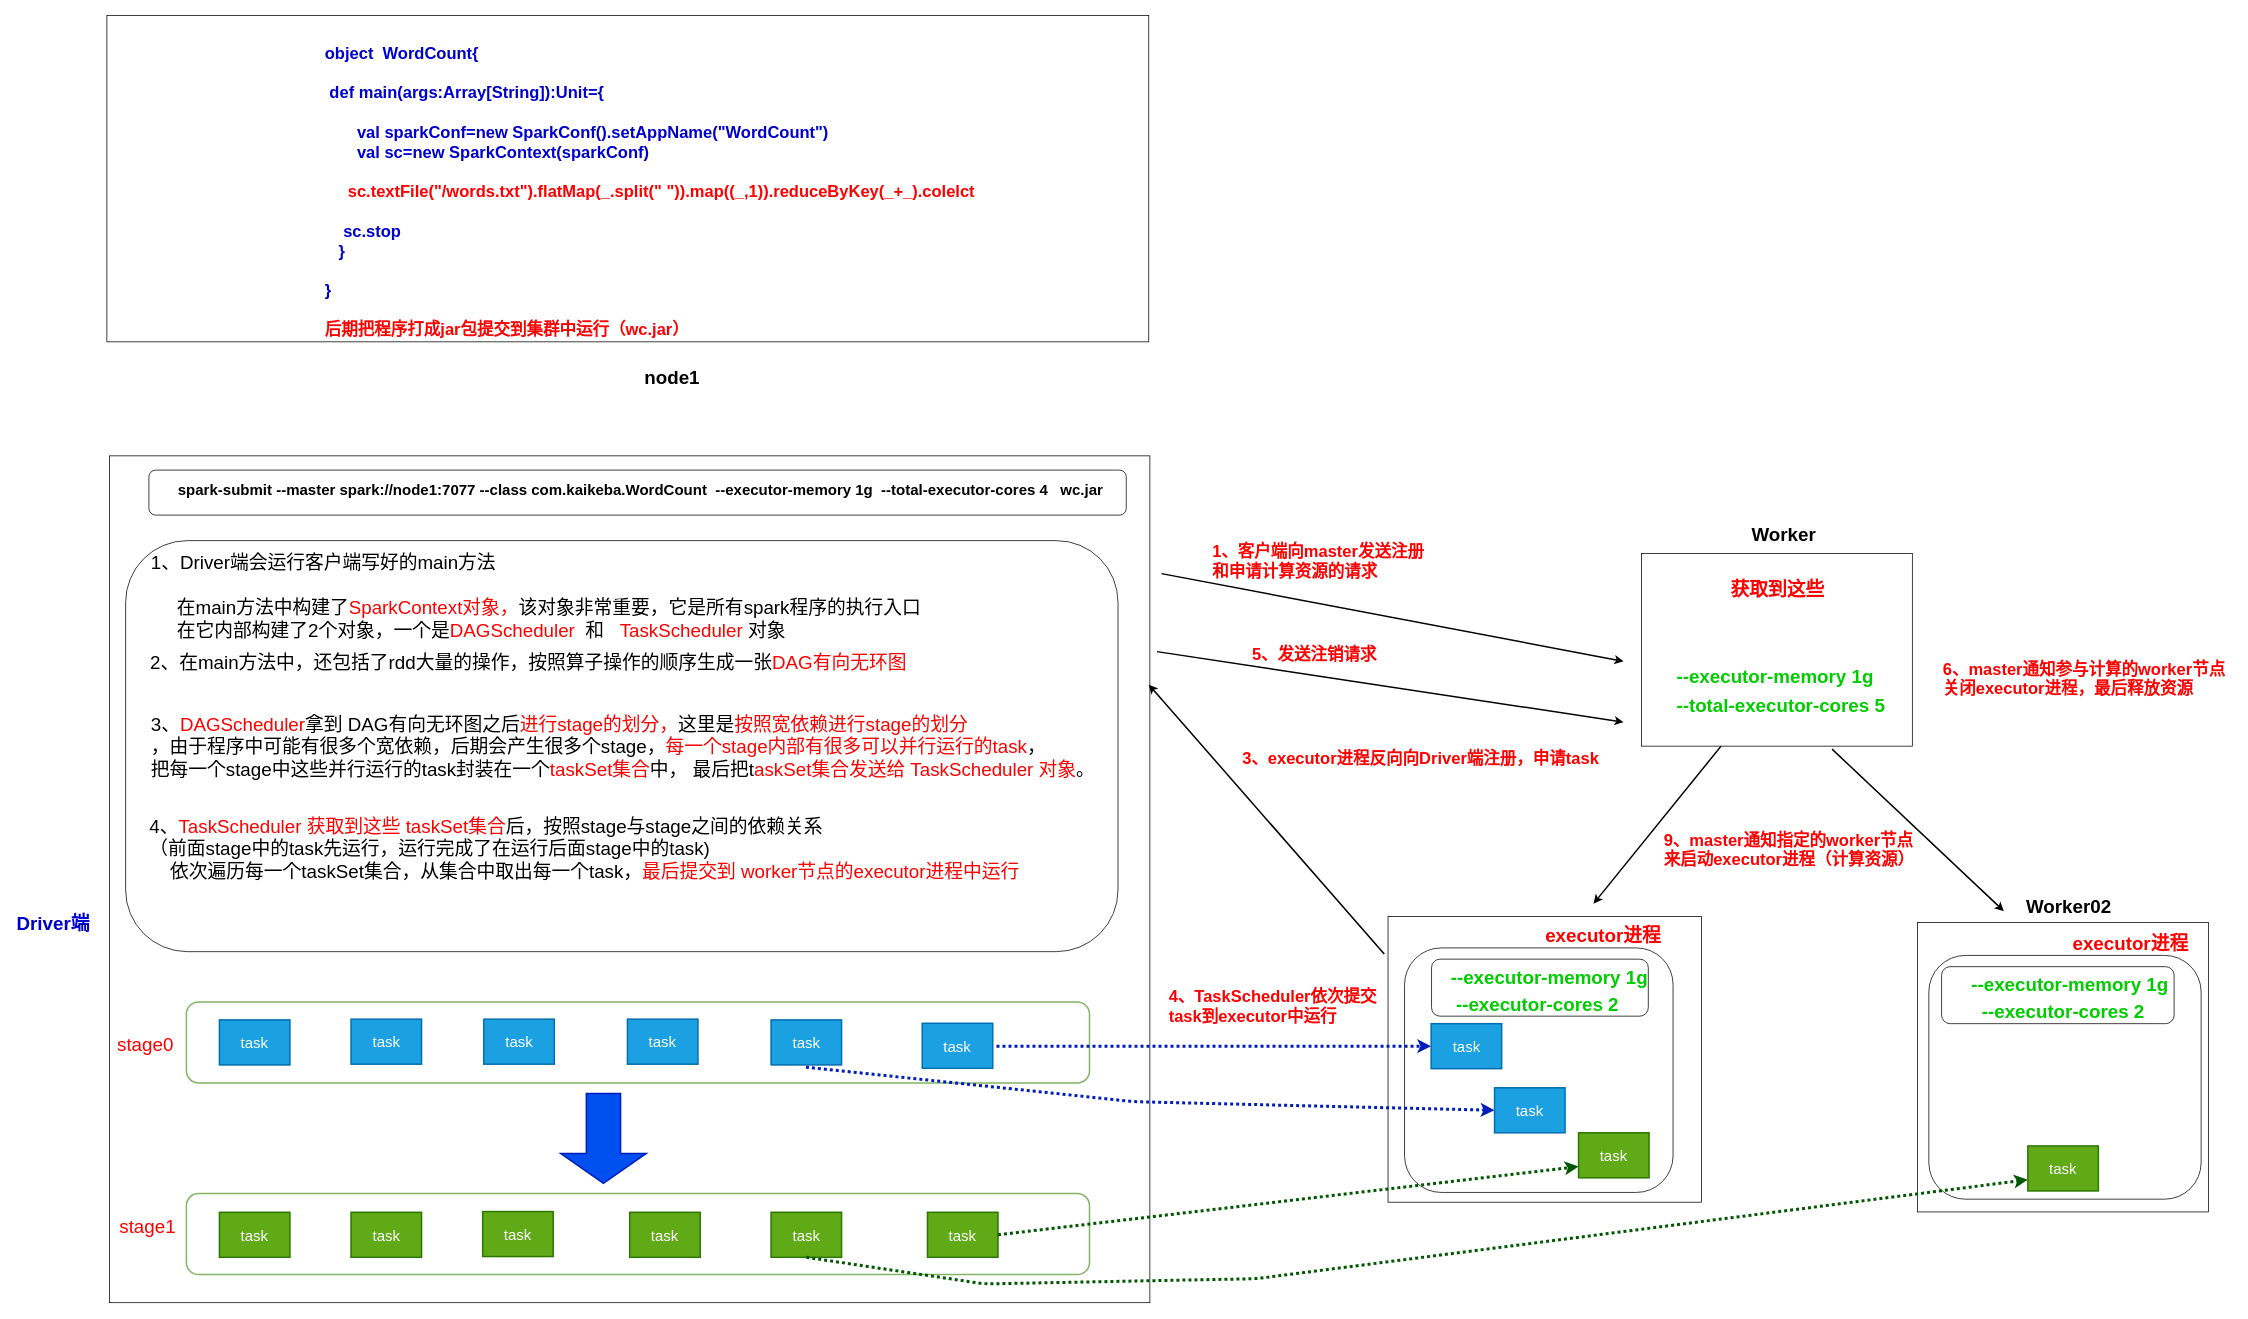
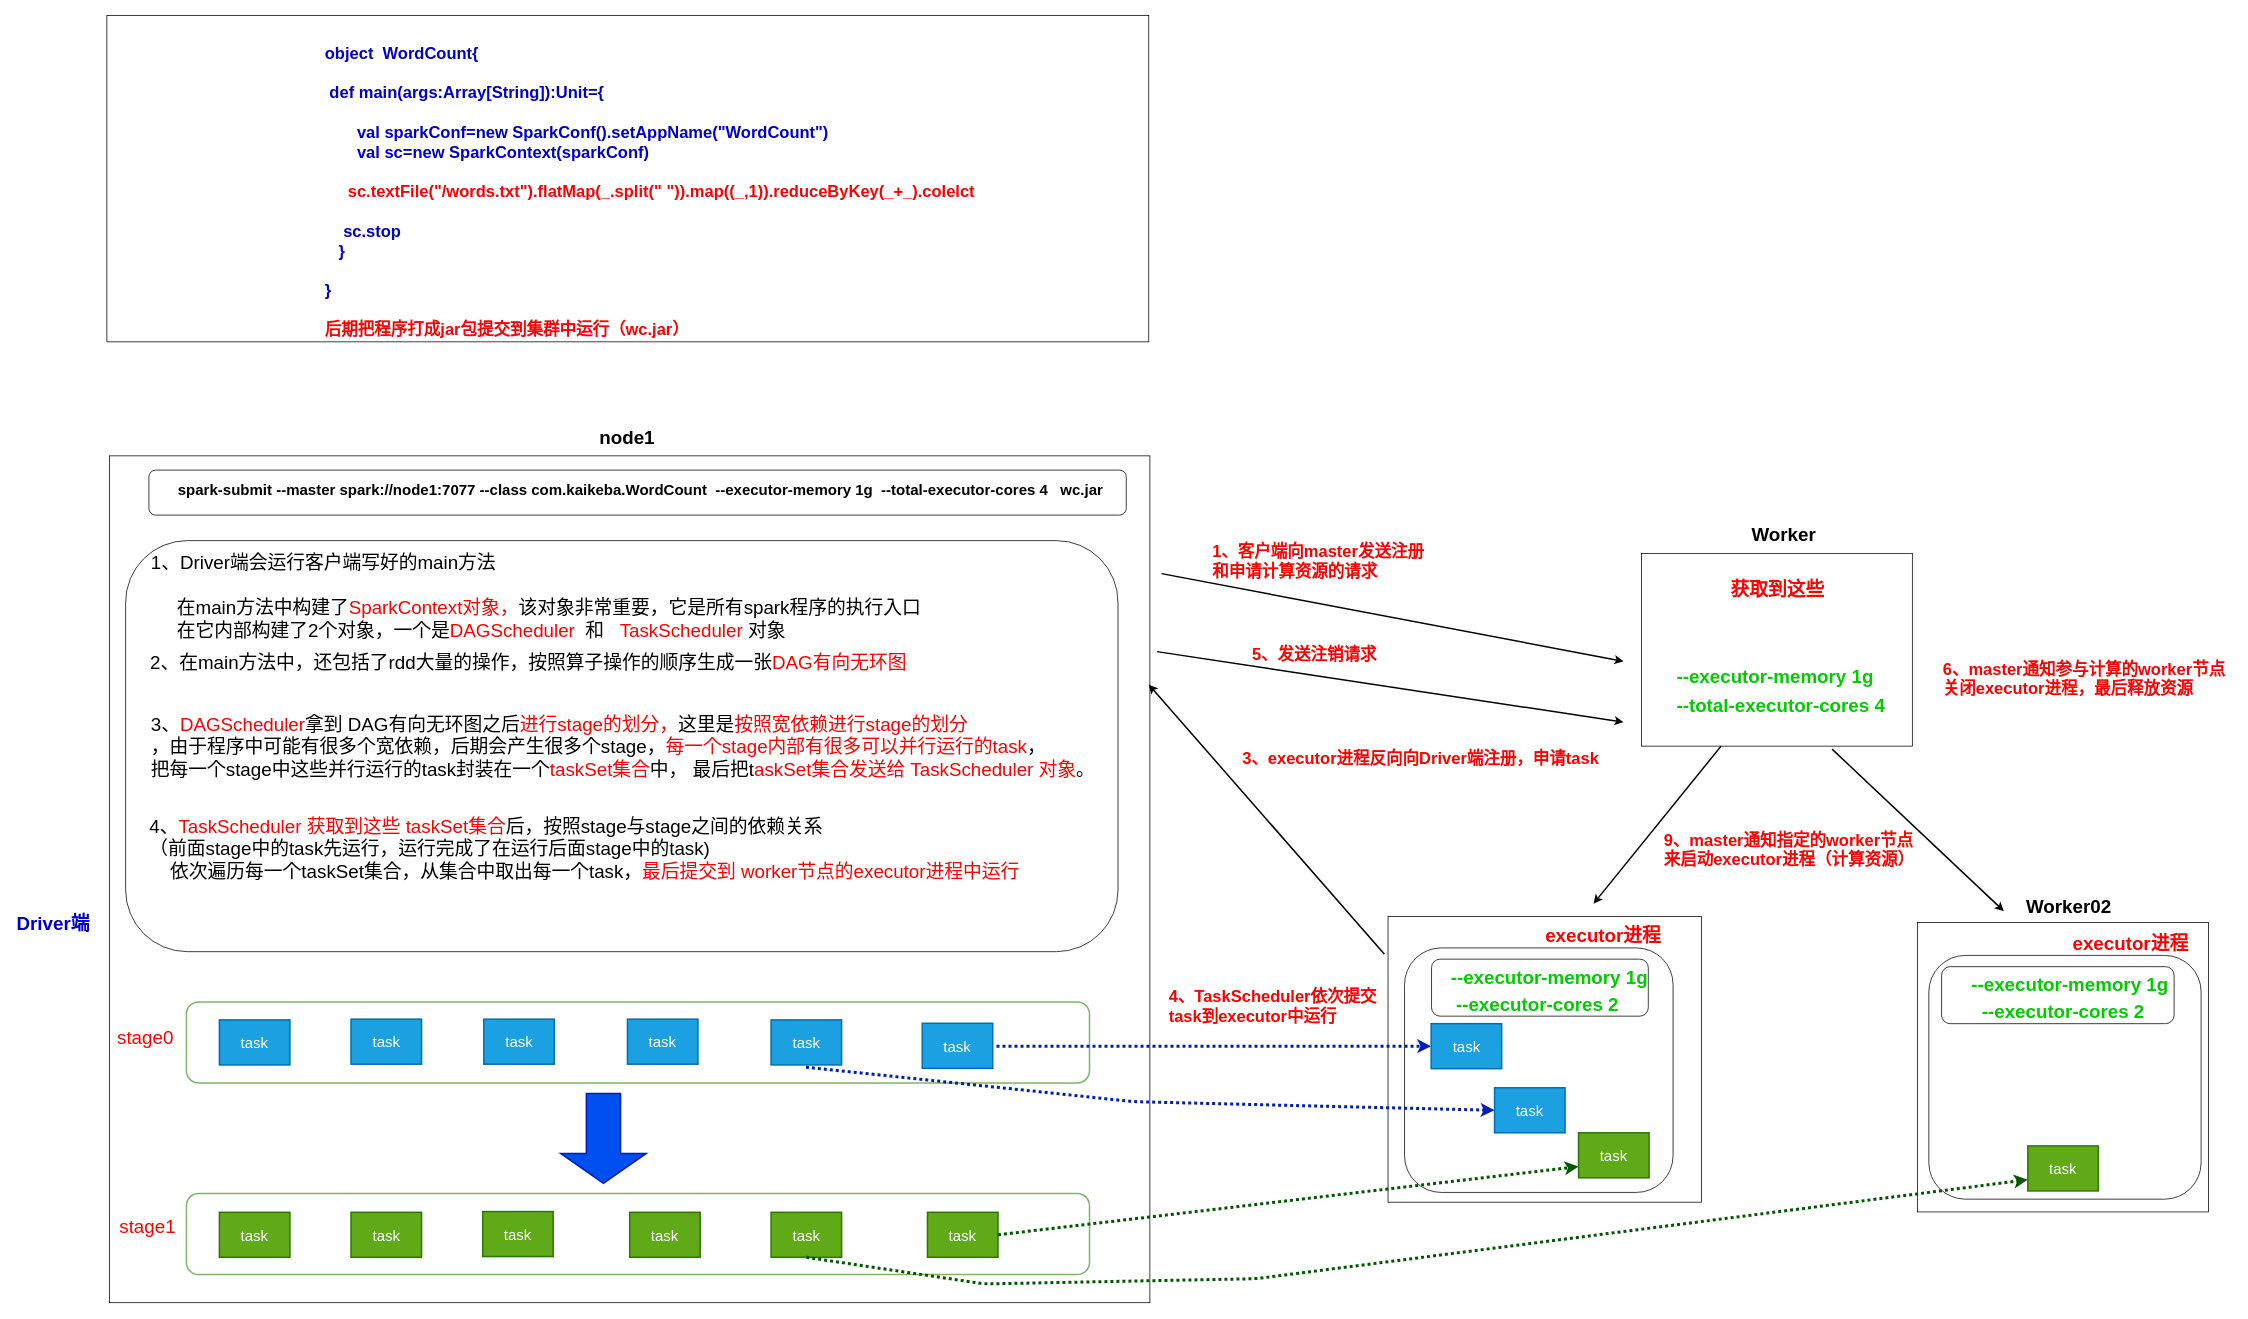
(675, 371) -> (630, 431)
(1735, 700) -> (1735, 700)
(148, 1038) -> (148, 1031)
